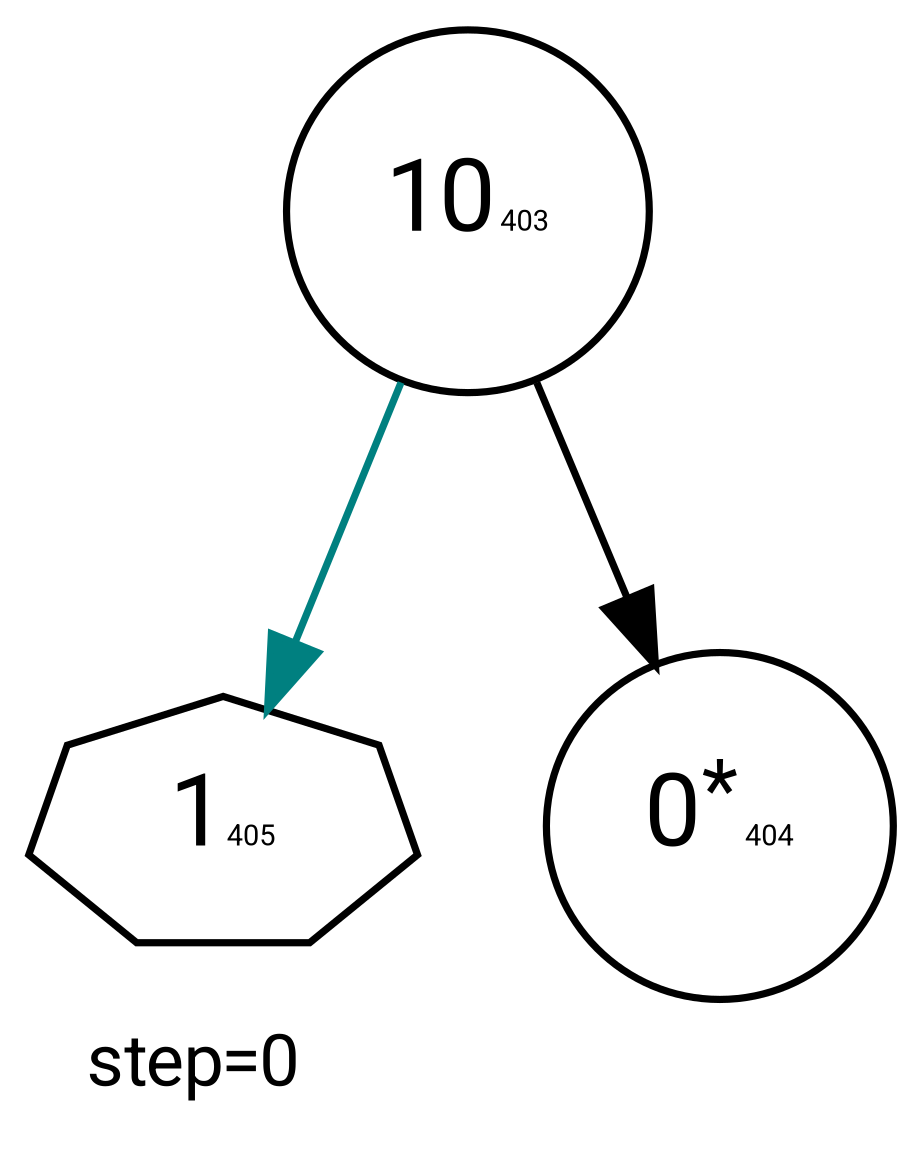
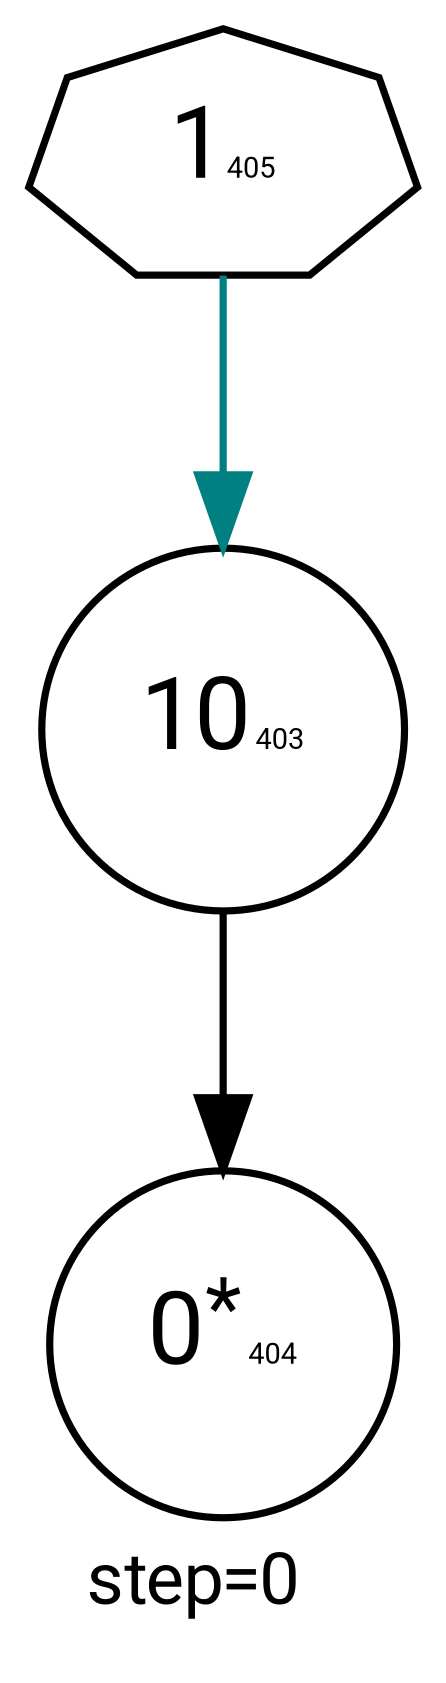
(348, 512) -> (223, 375)
